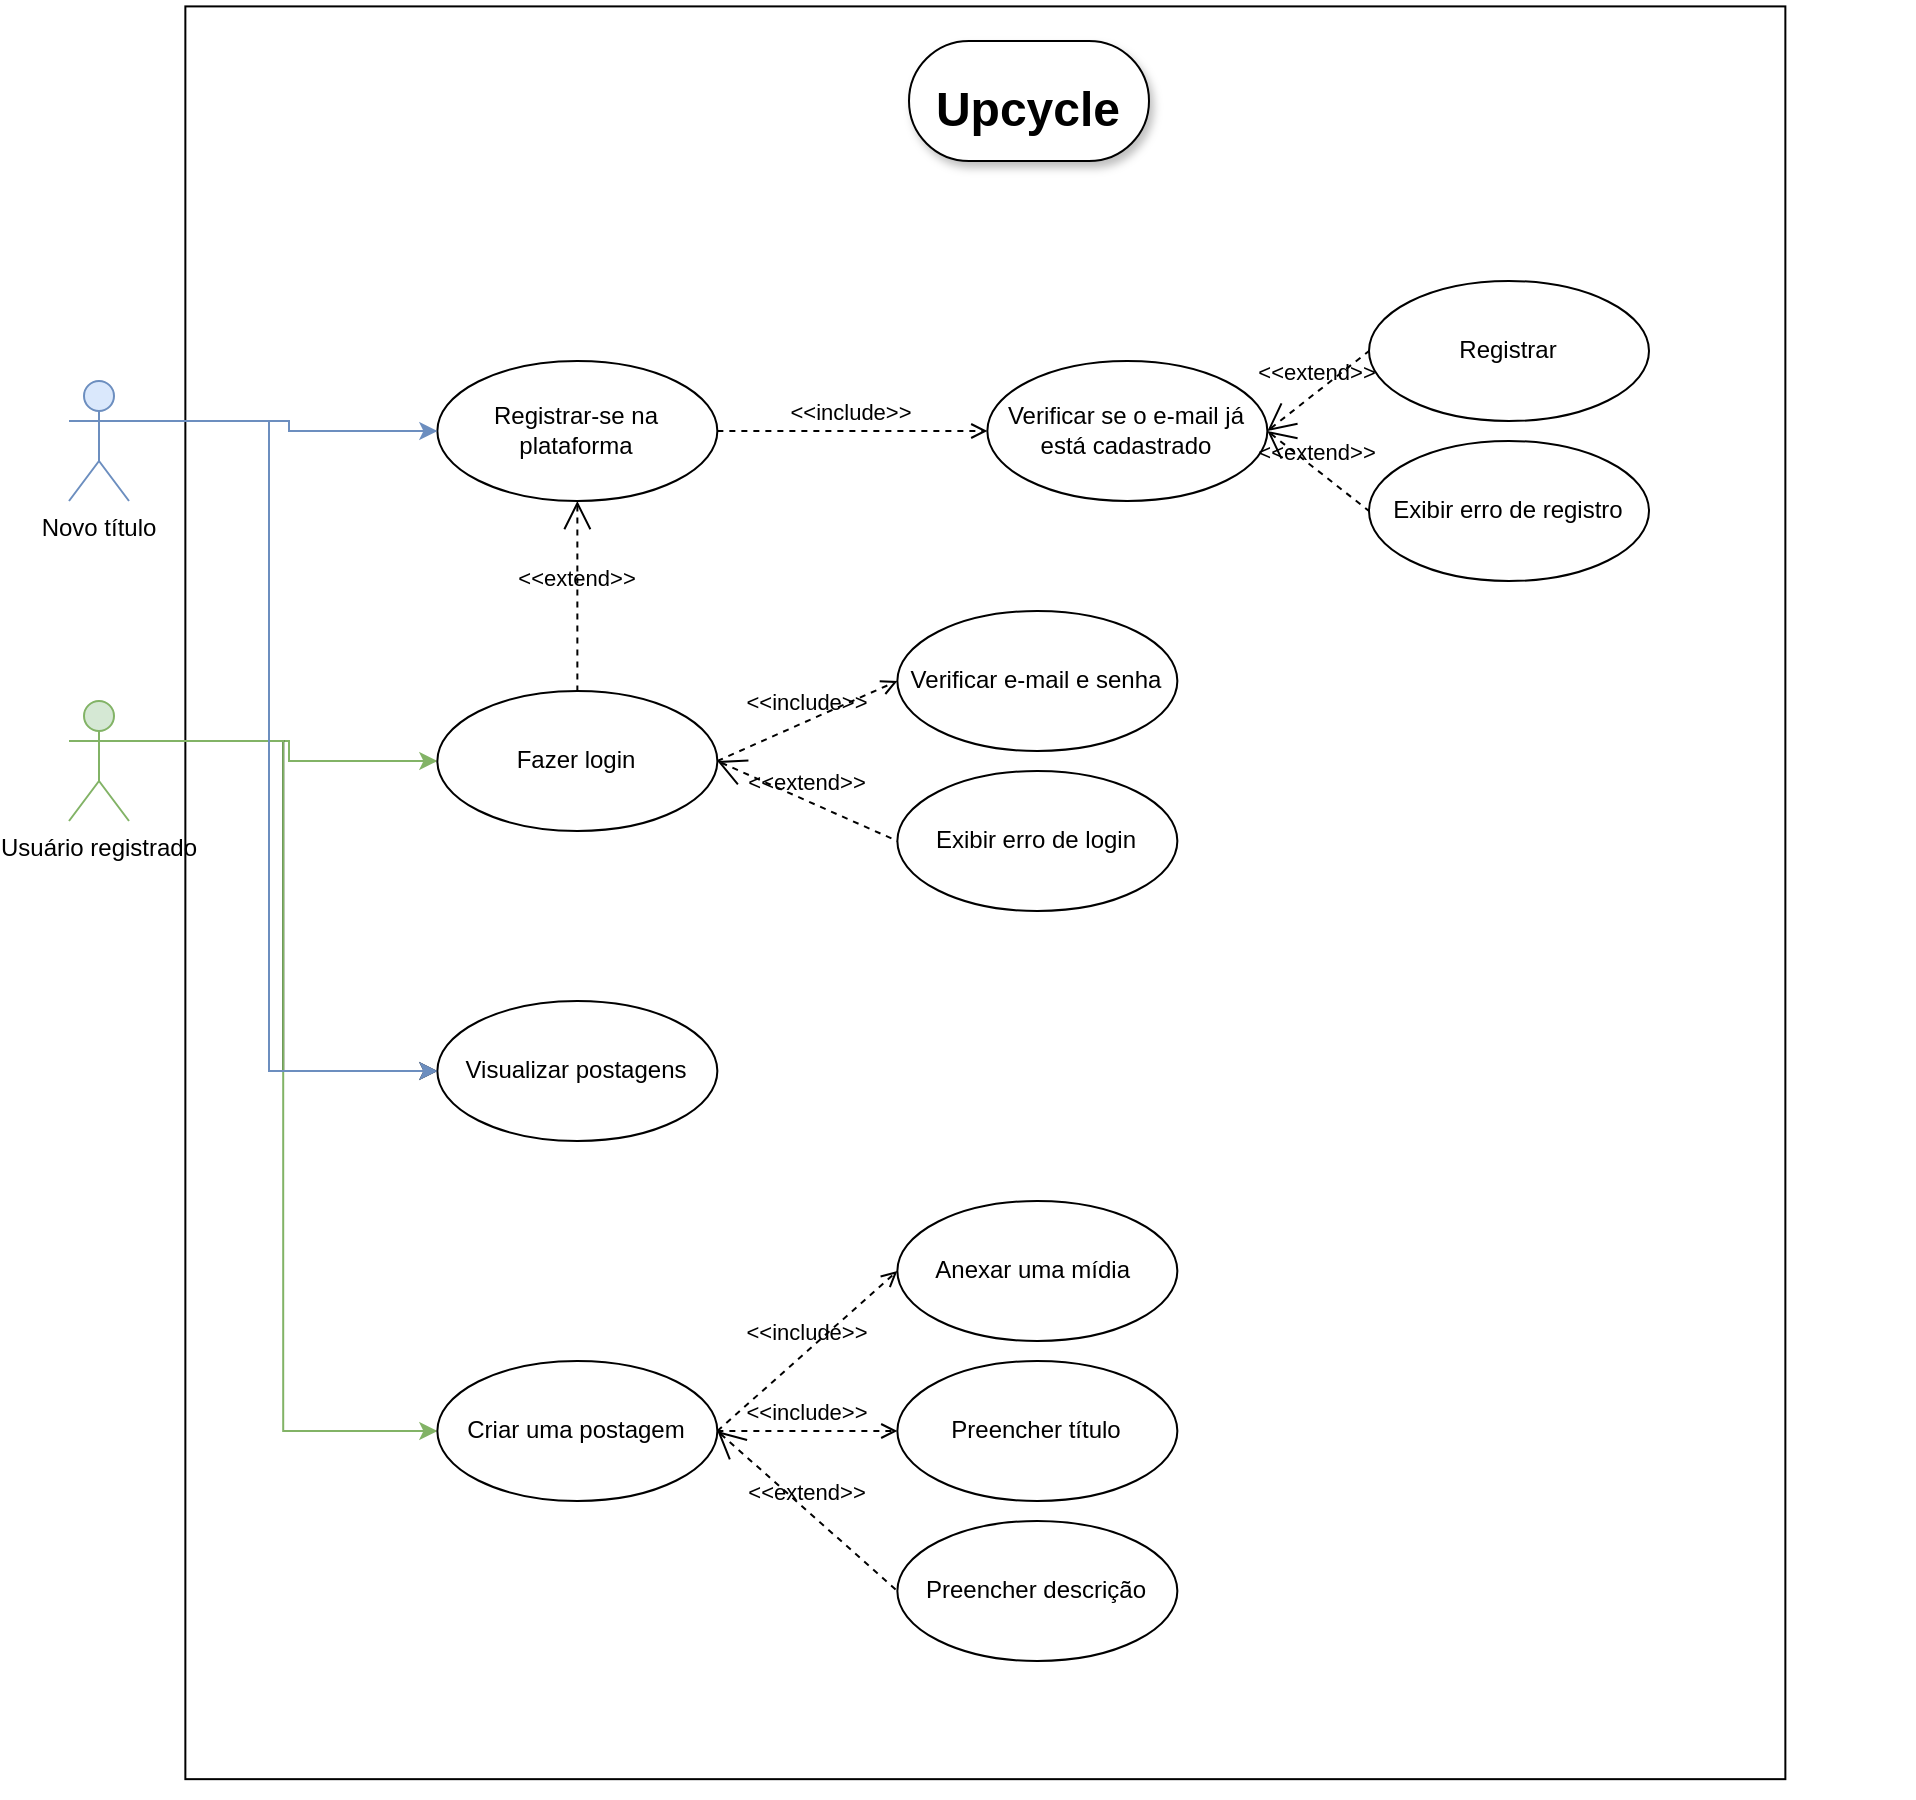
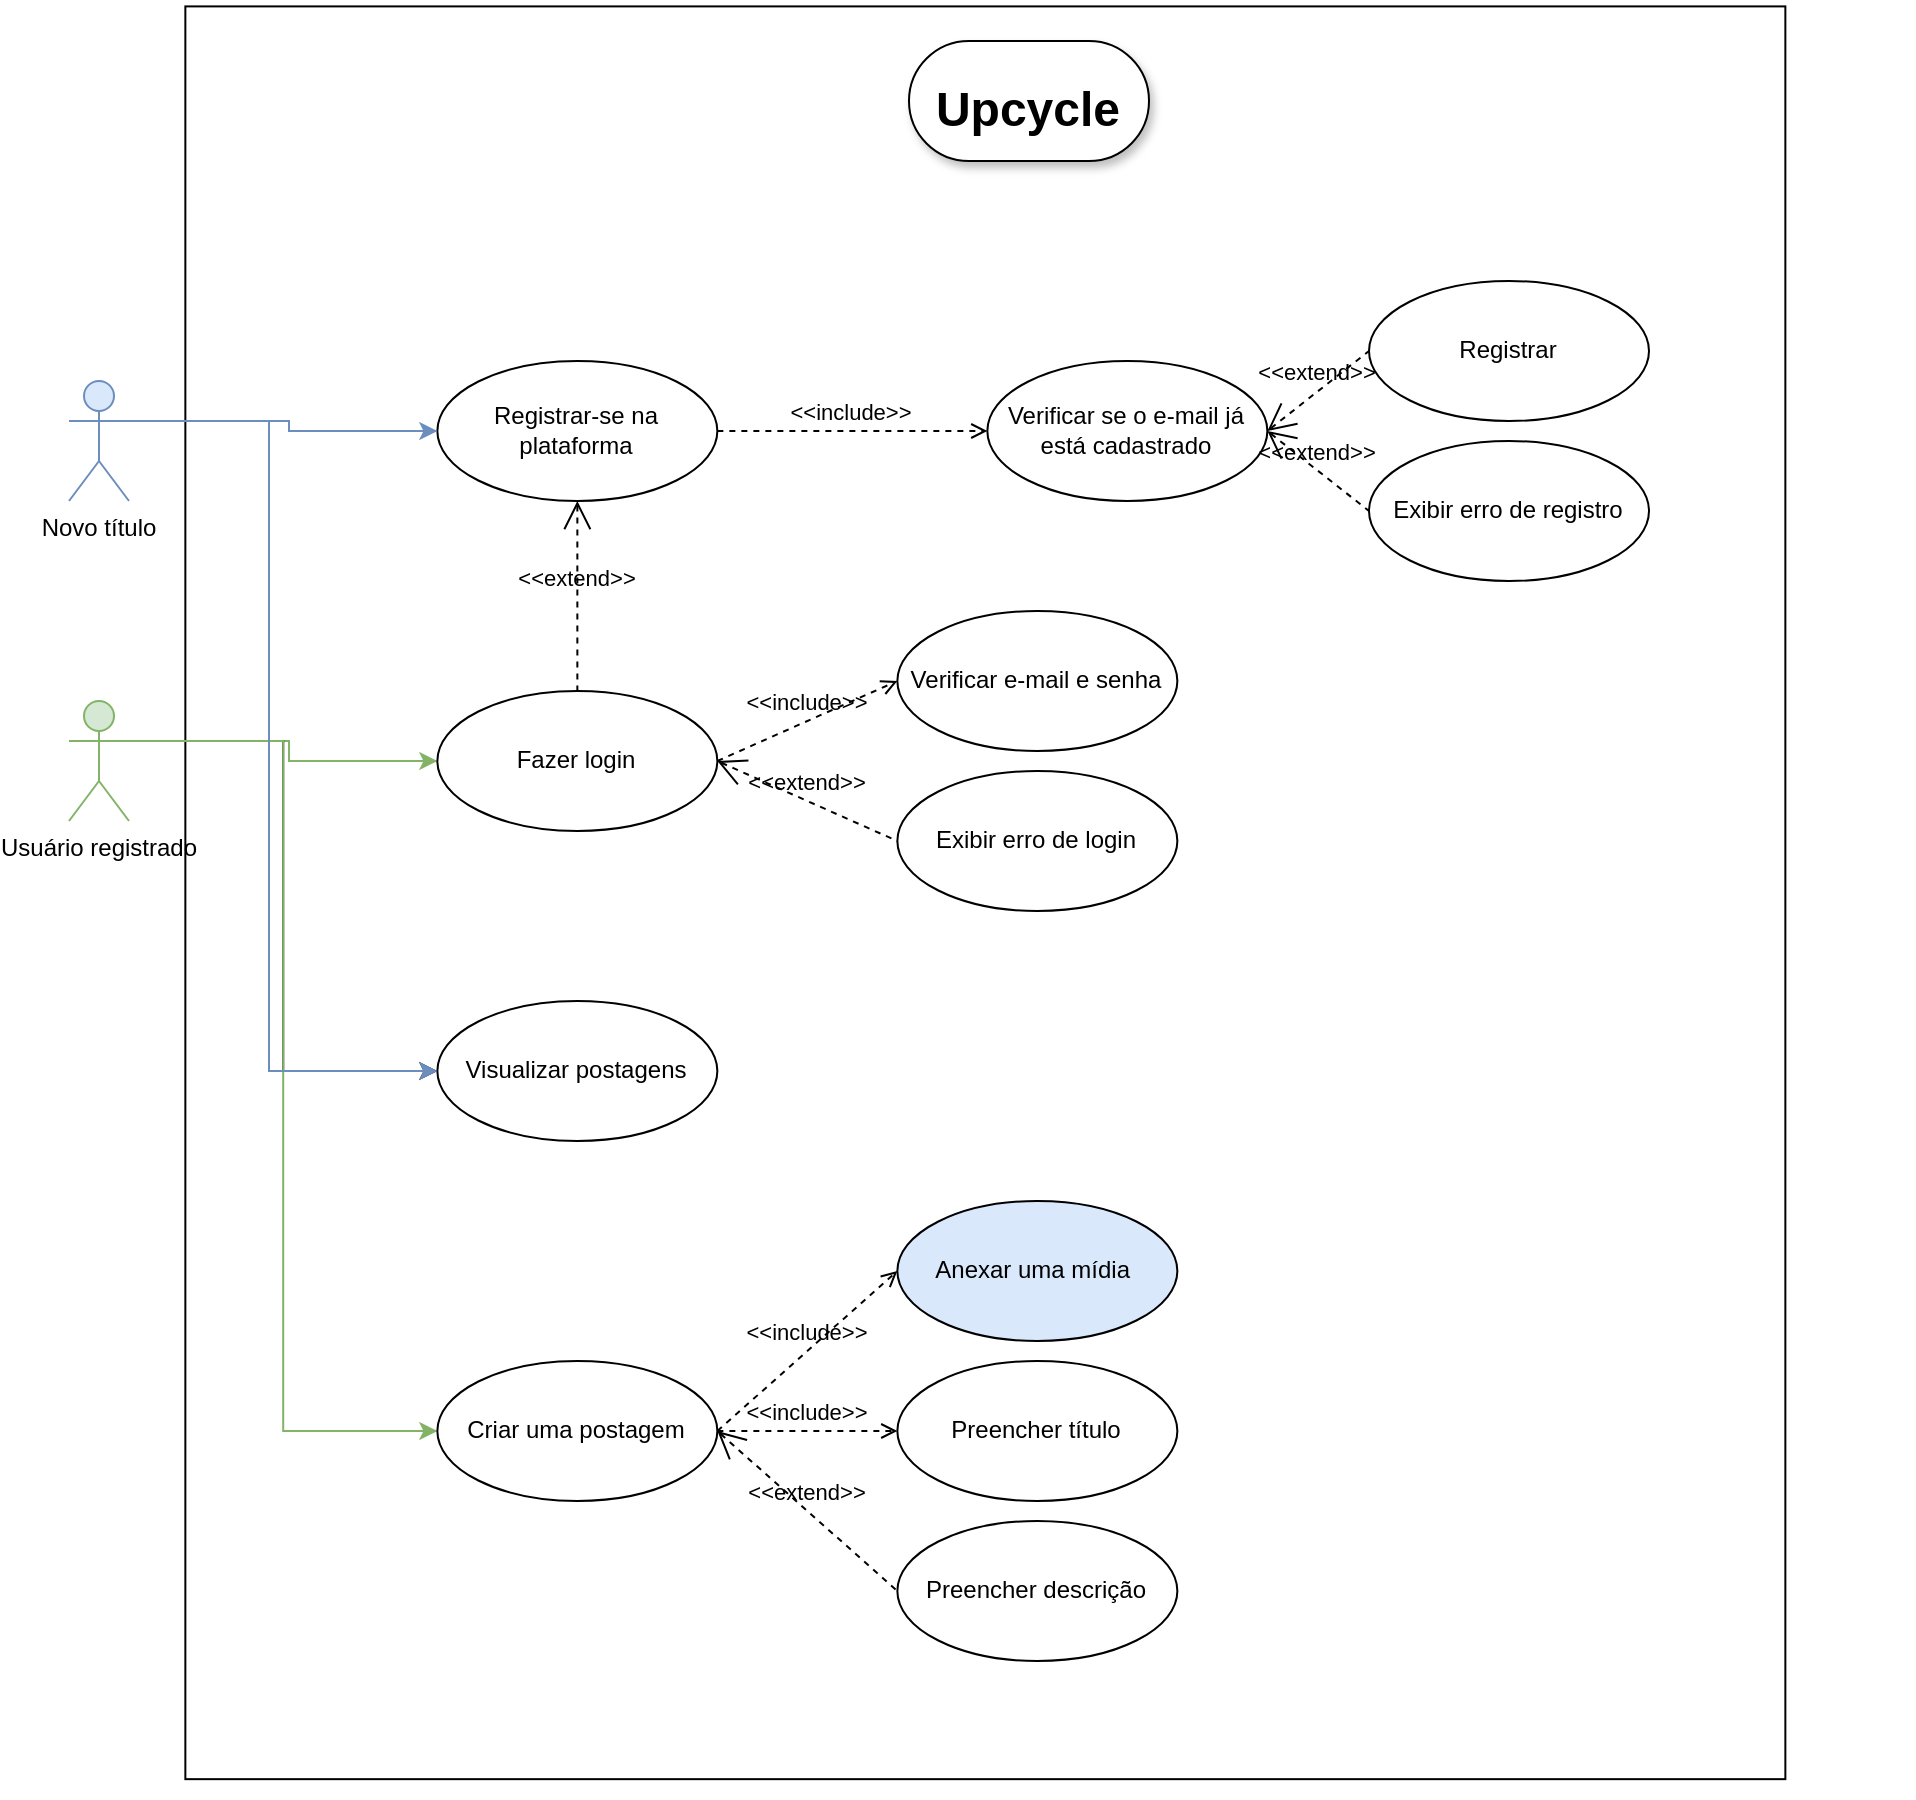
(1037, 1271) -> (1037, 1271)
